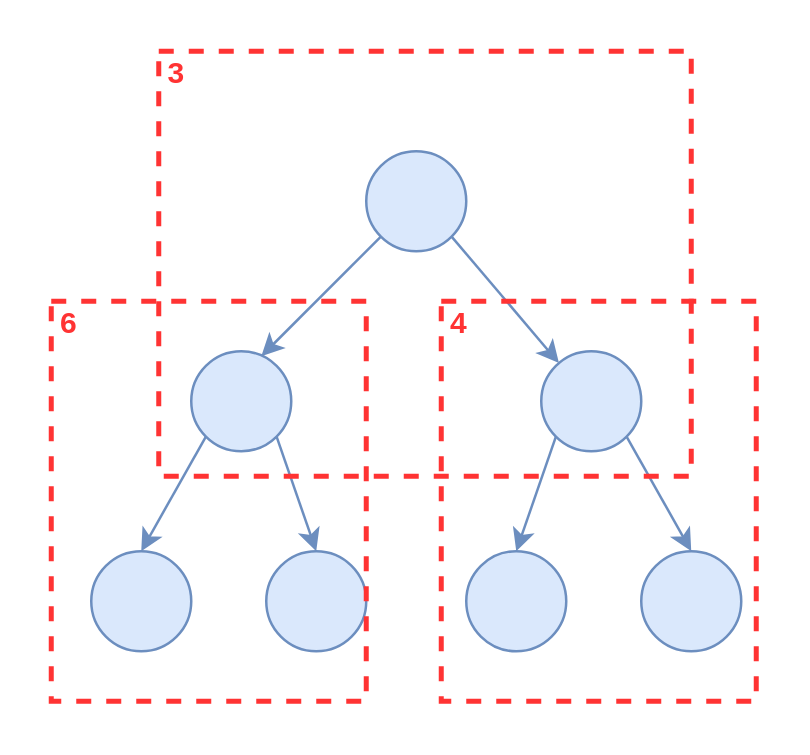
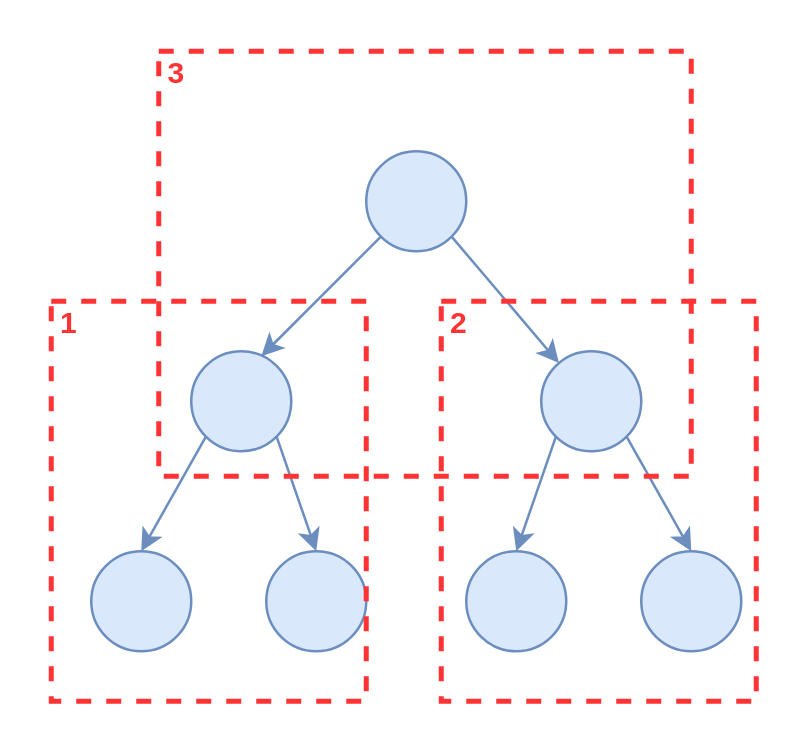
(70, 324) -> (70, 324)
(460, 324) -> (460, 324)
